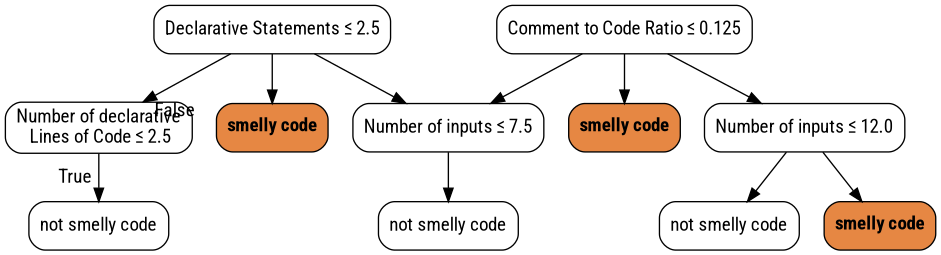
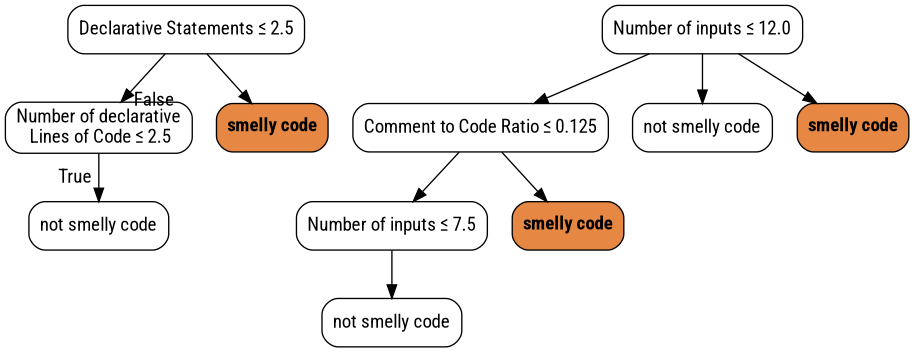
(354, 75) -> none
(708, 75) -> (598, 76)
